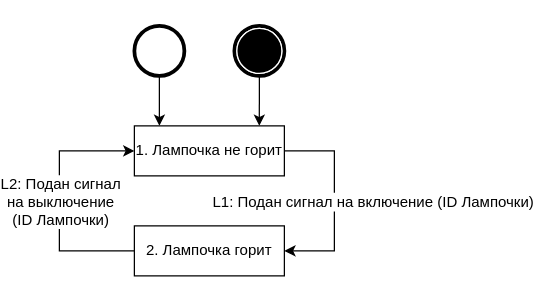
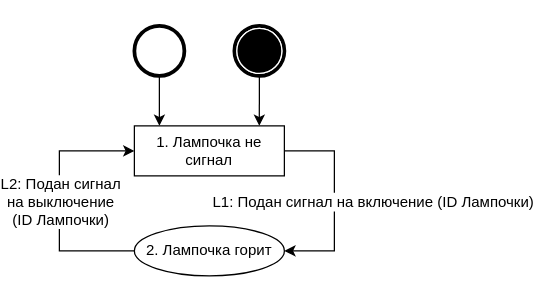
(209, 151) -> (209, 151)
(209, 251) -> (209, 251)
